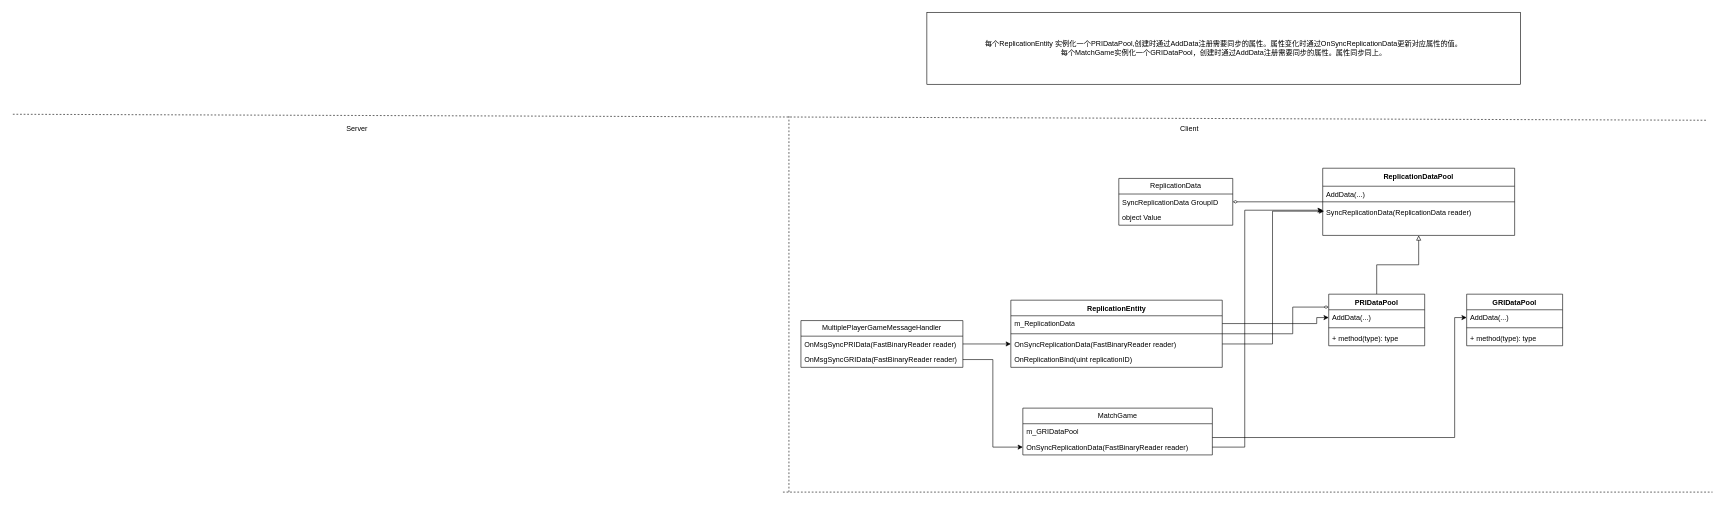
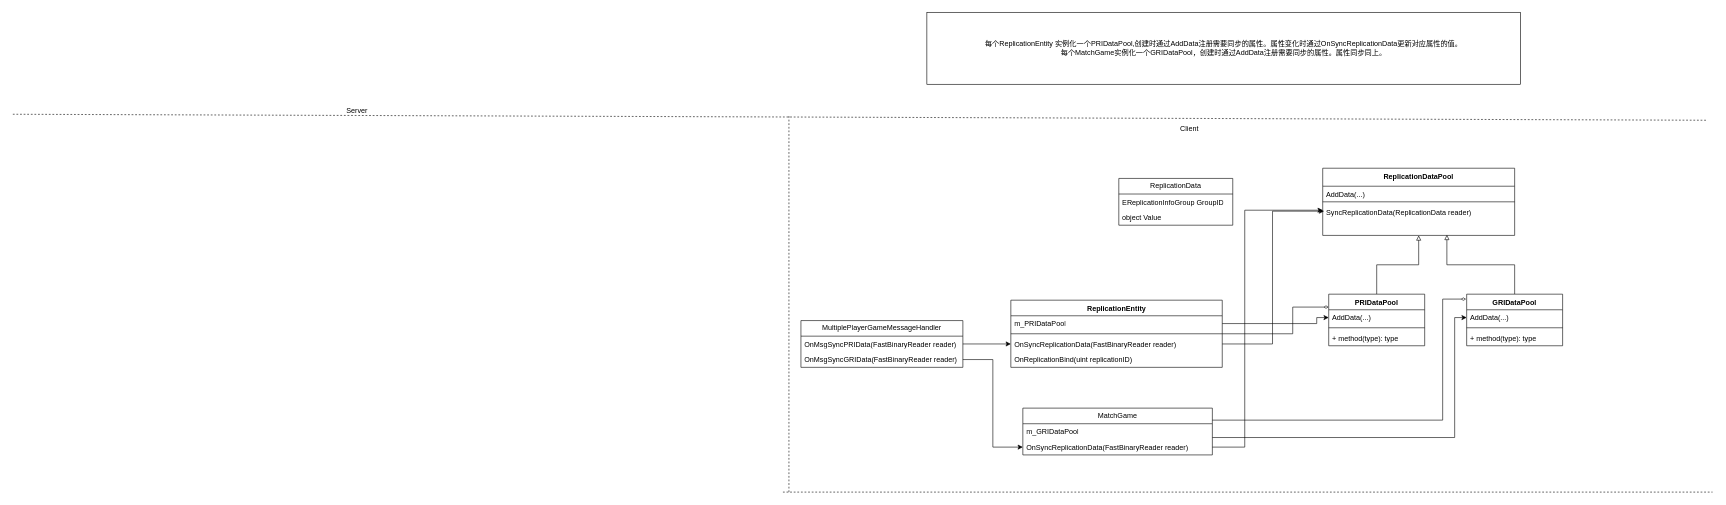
(357, 129) -> (357, 111)
(1279, 202) -> none
(1173, 203) -> (1176, 207)
none -> (1483, 265)
(1046, 324) -> (1040, 324)
none -> (1398, 420)
